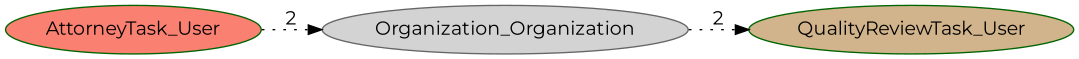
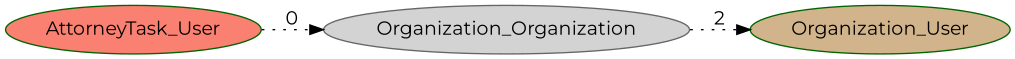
(292, 20) -> (292, 20)
(911, 30) -> (880, 30)
